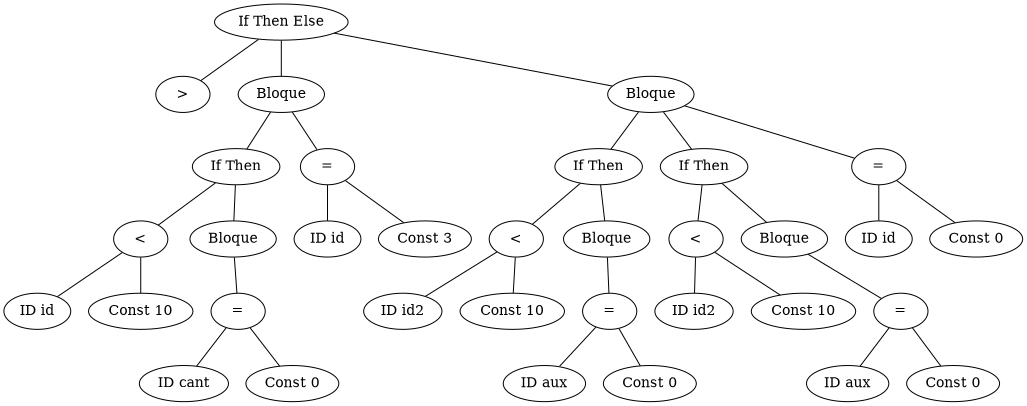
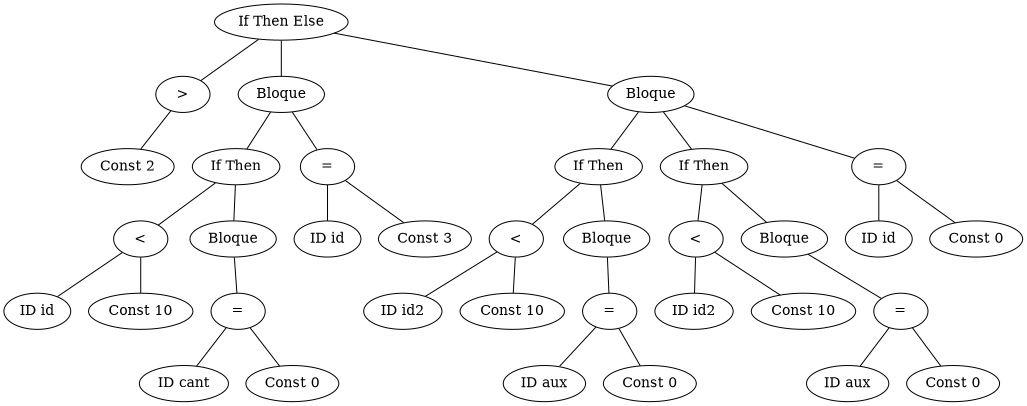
none -> (128, 167)
